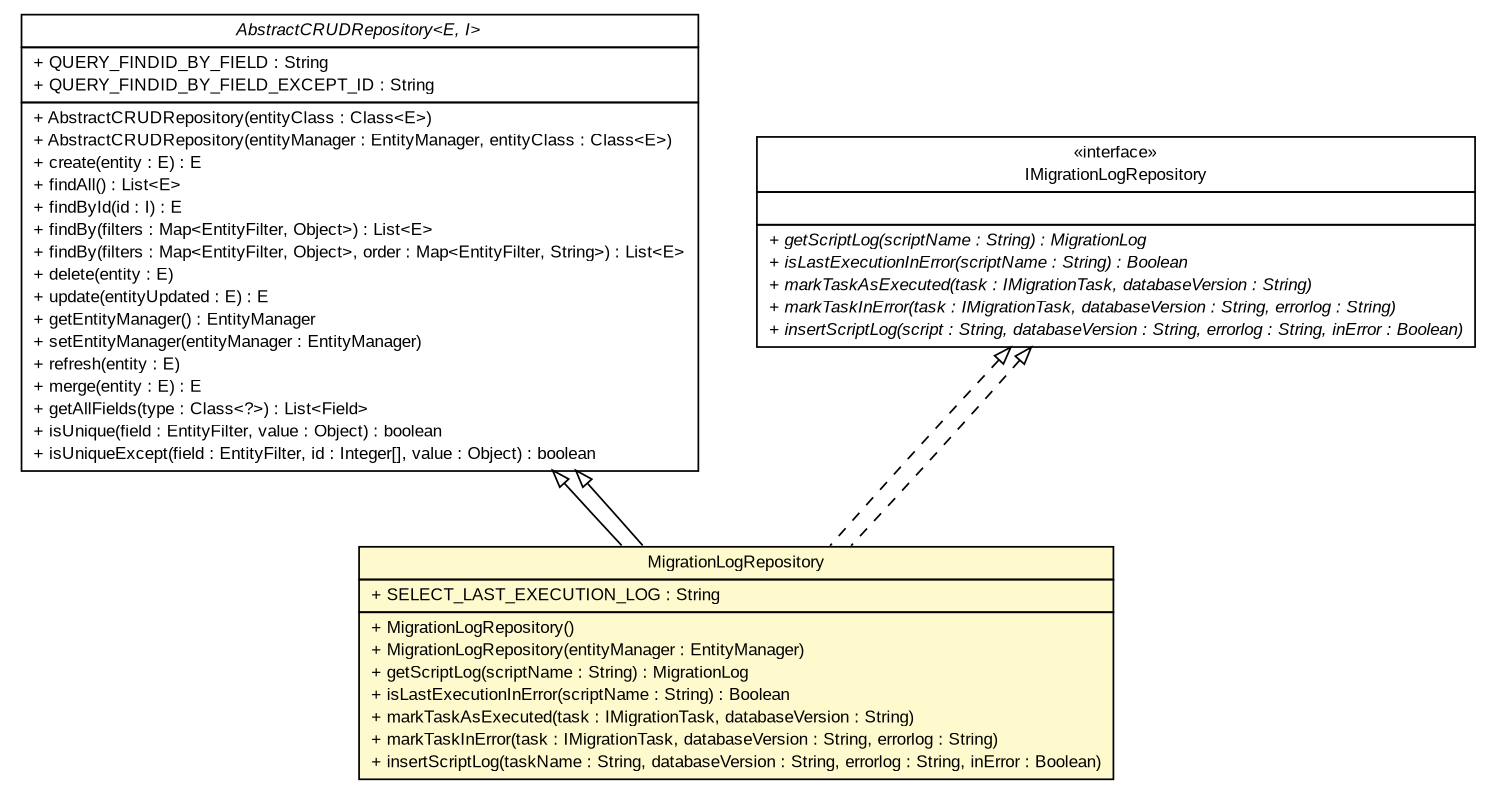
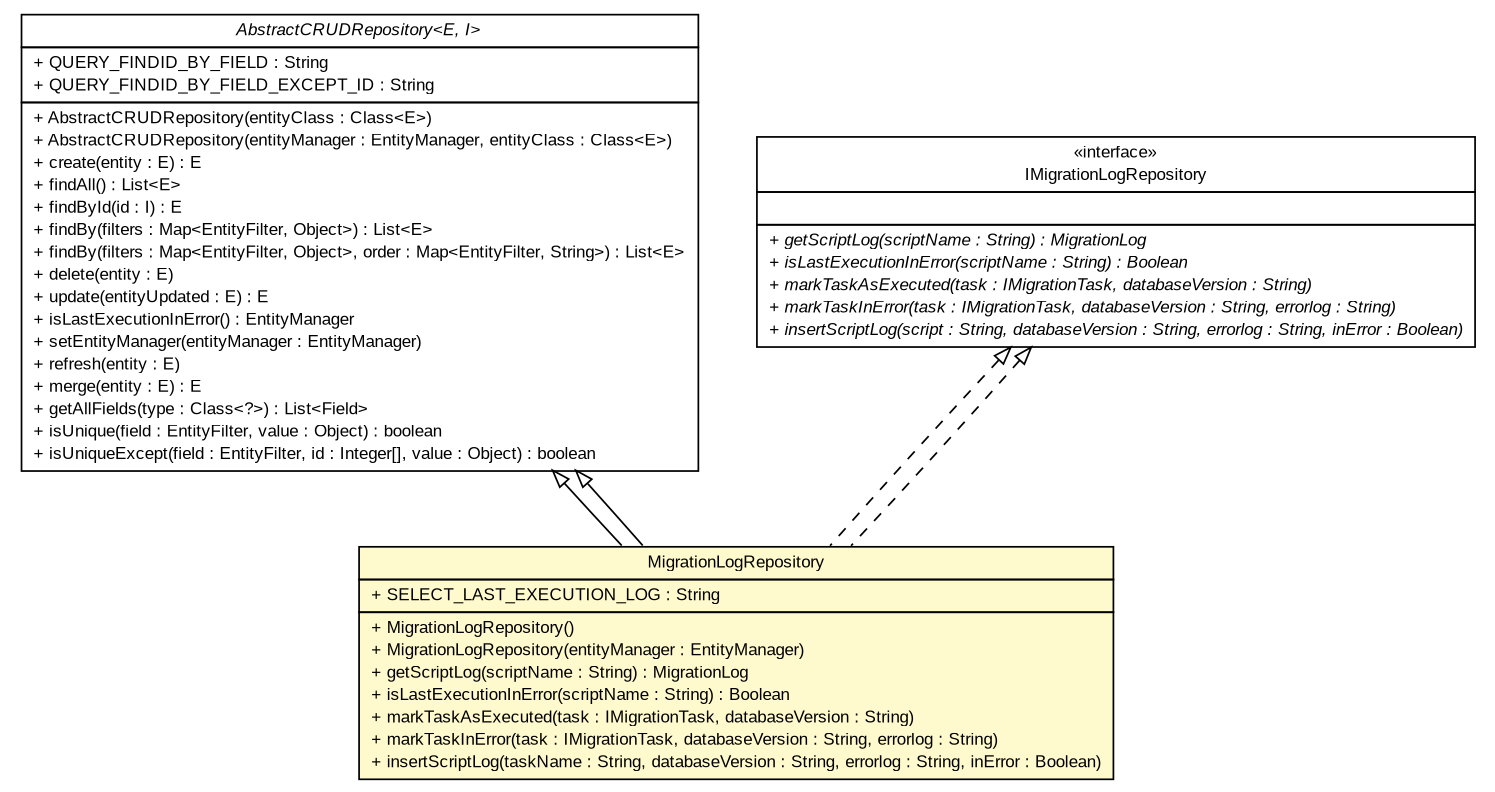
(175, 319) -> (195, 319)
